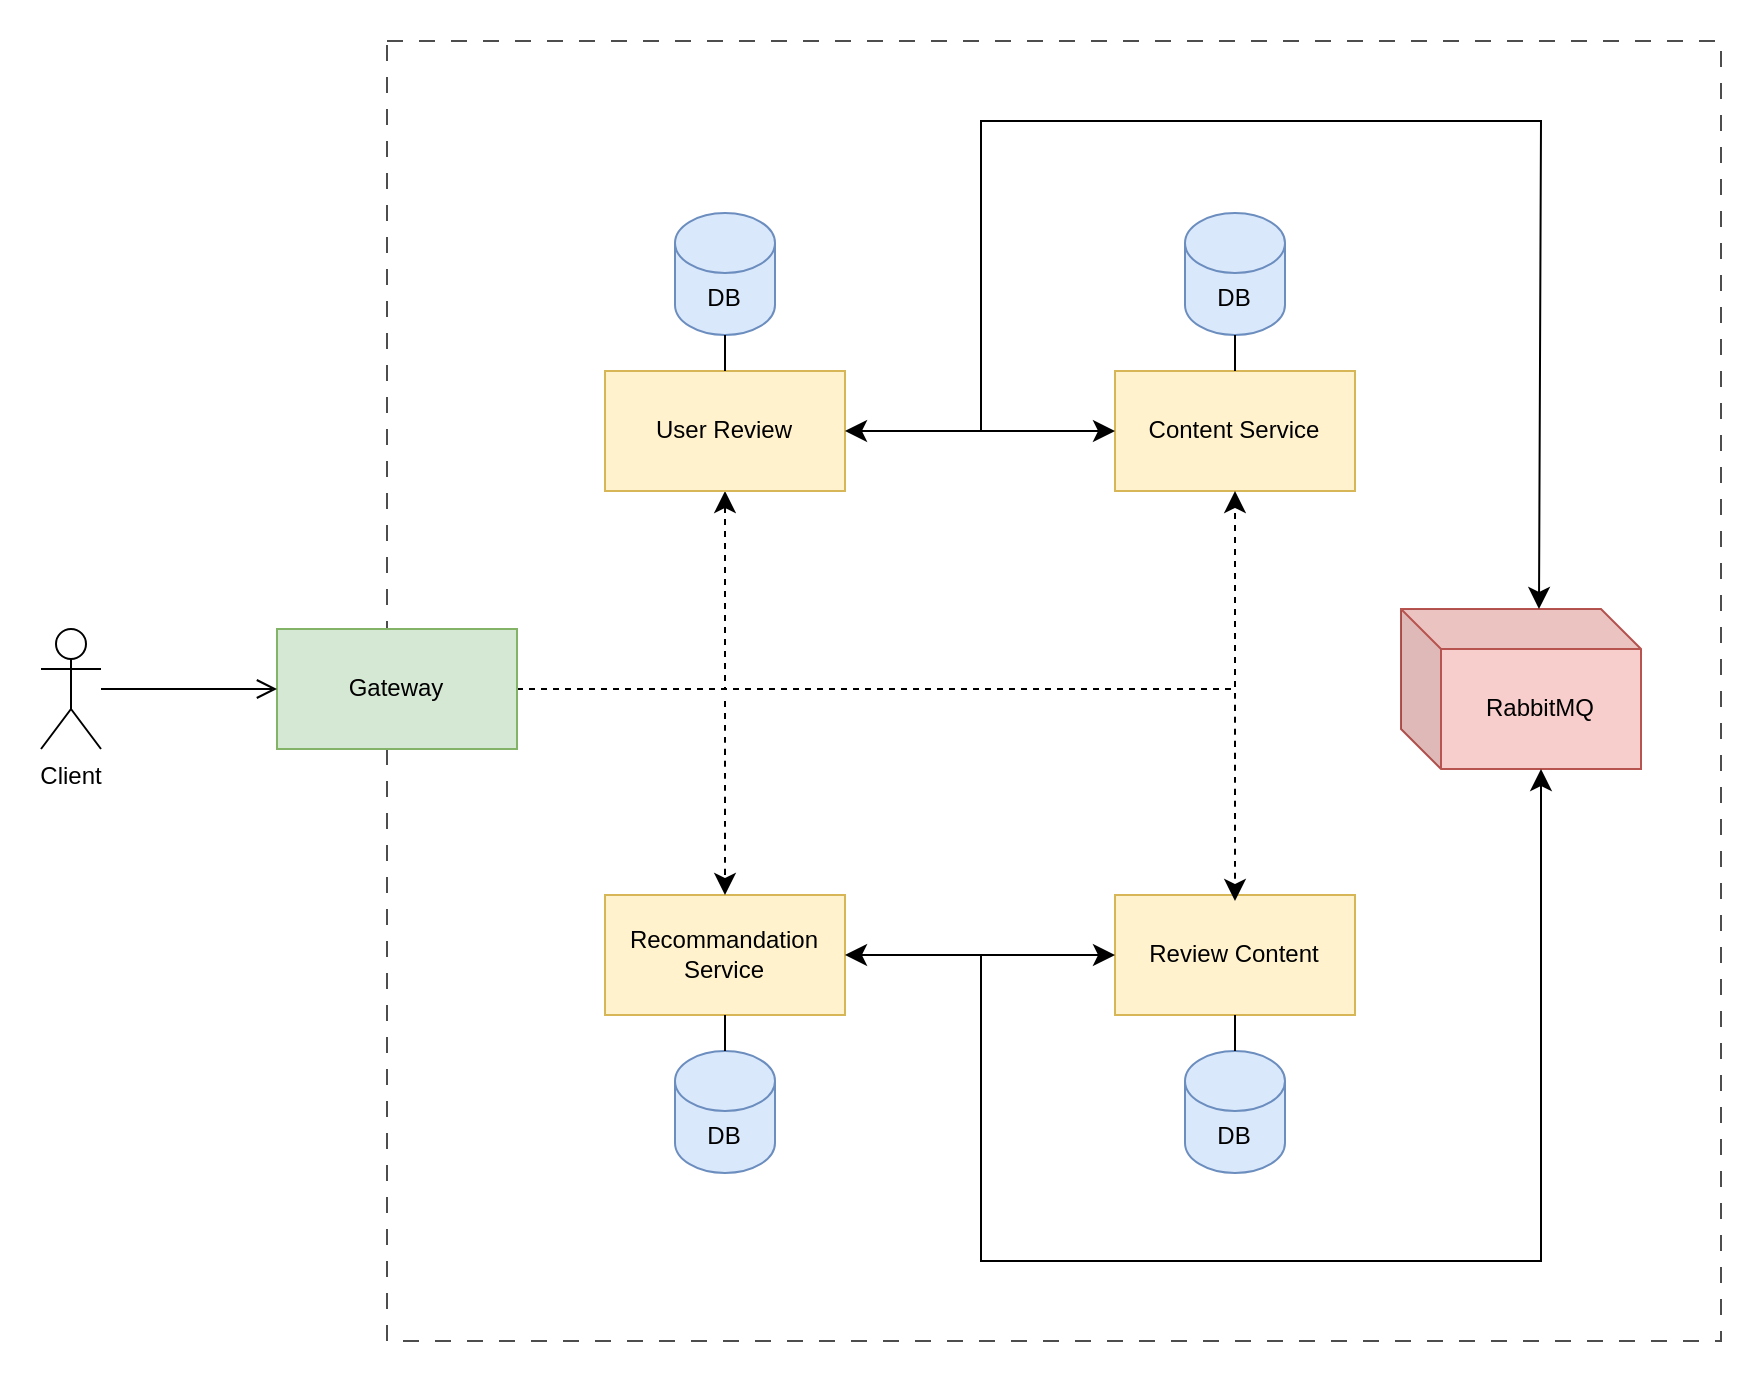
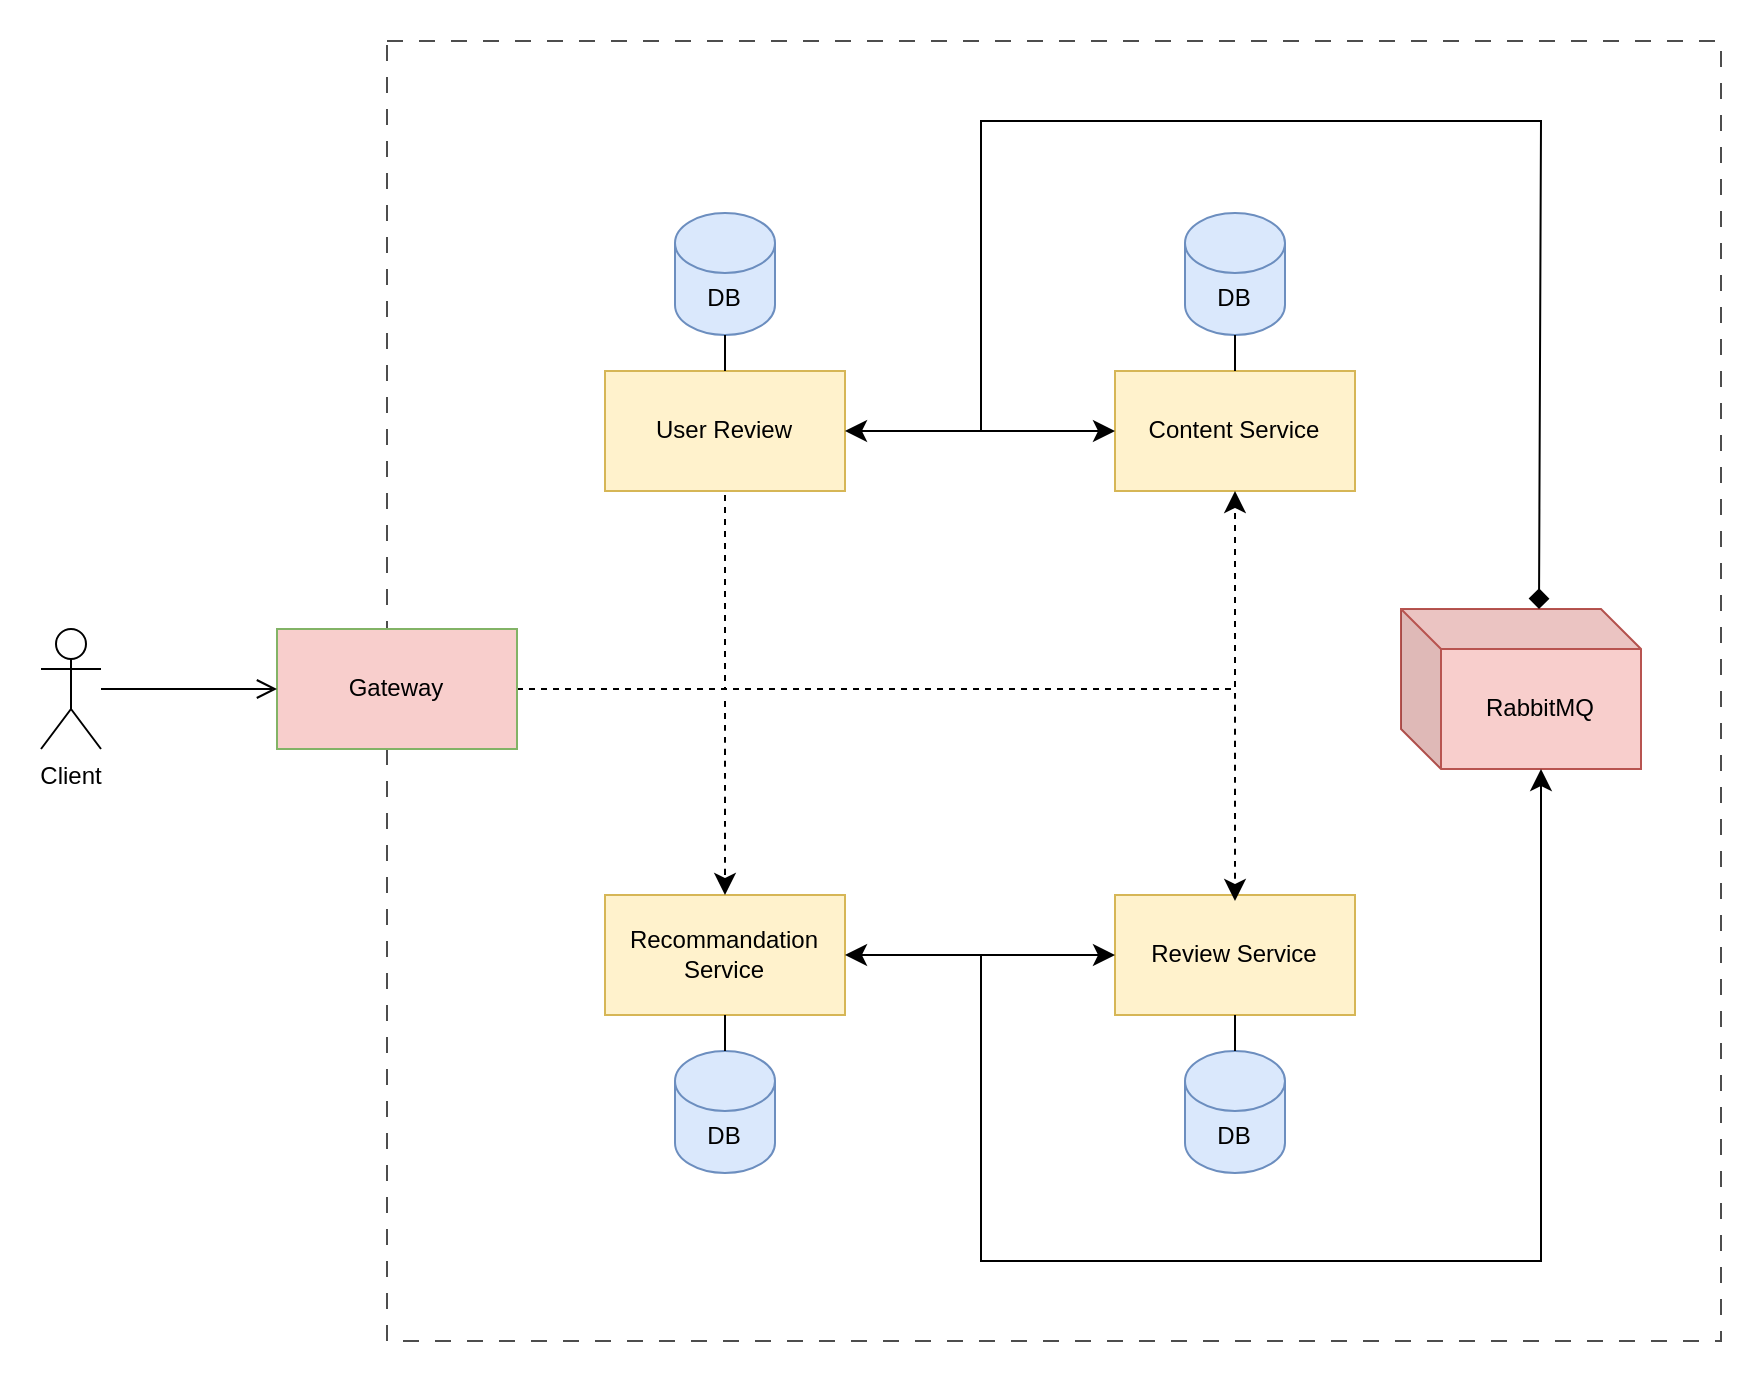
(725, 509) -> (725, 501)
(1539, 590) -> (1539, 589)
(397, 689) -> (397, 689)
(1235, 955) -> (1235, 955)
